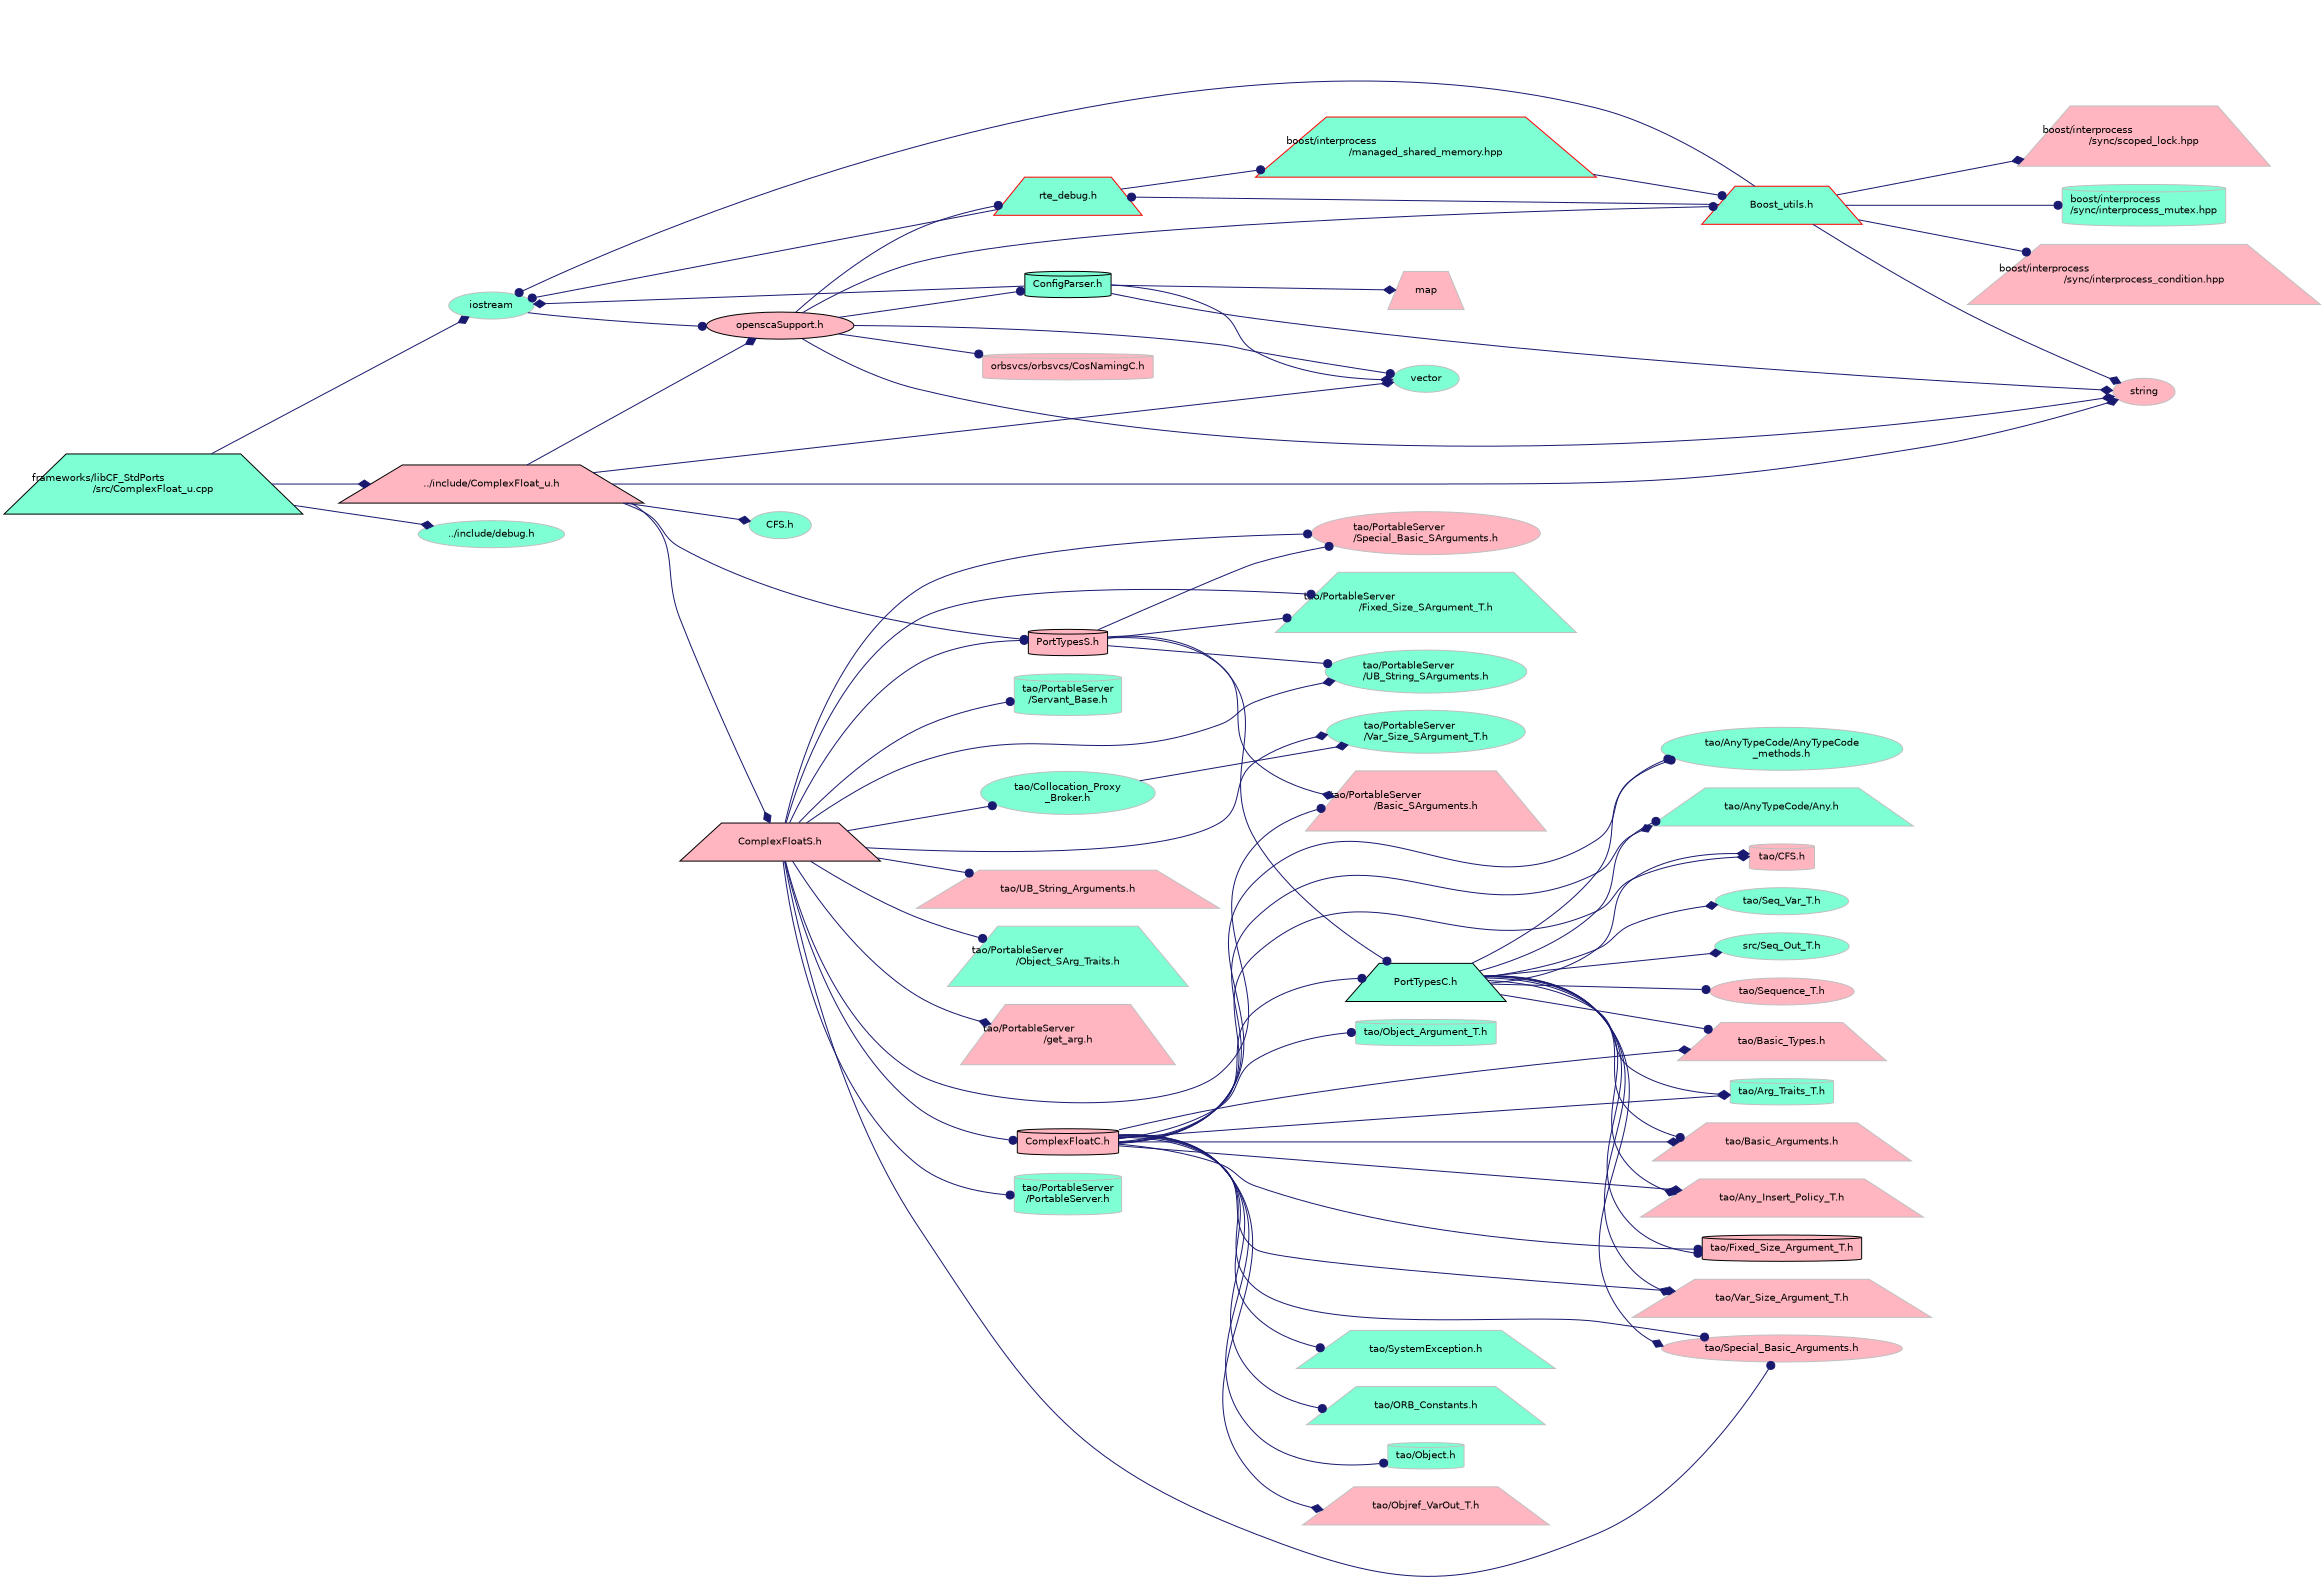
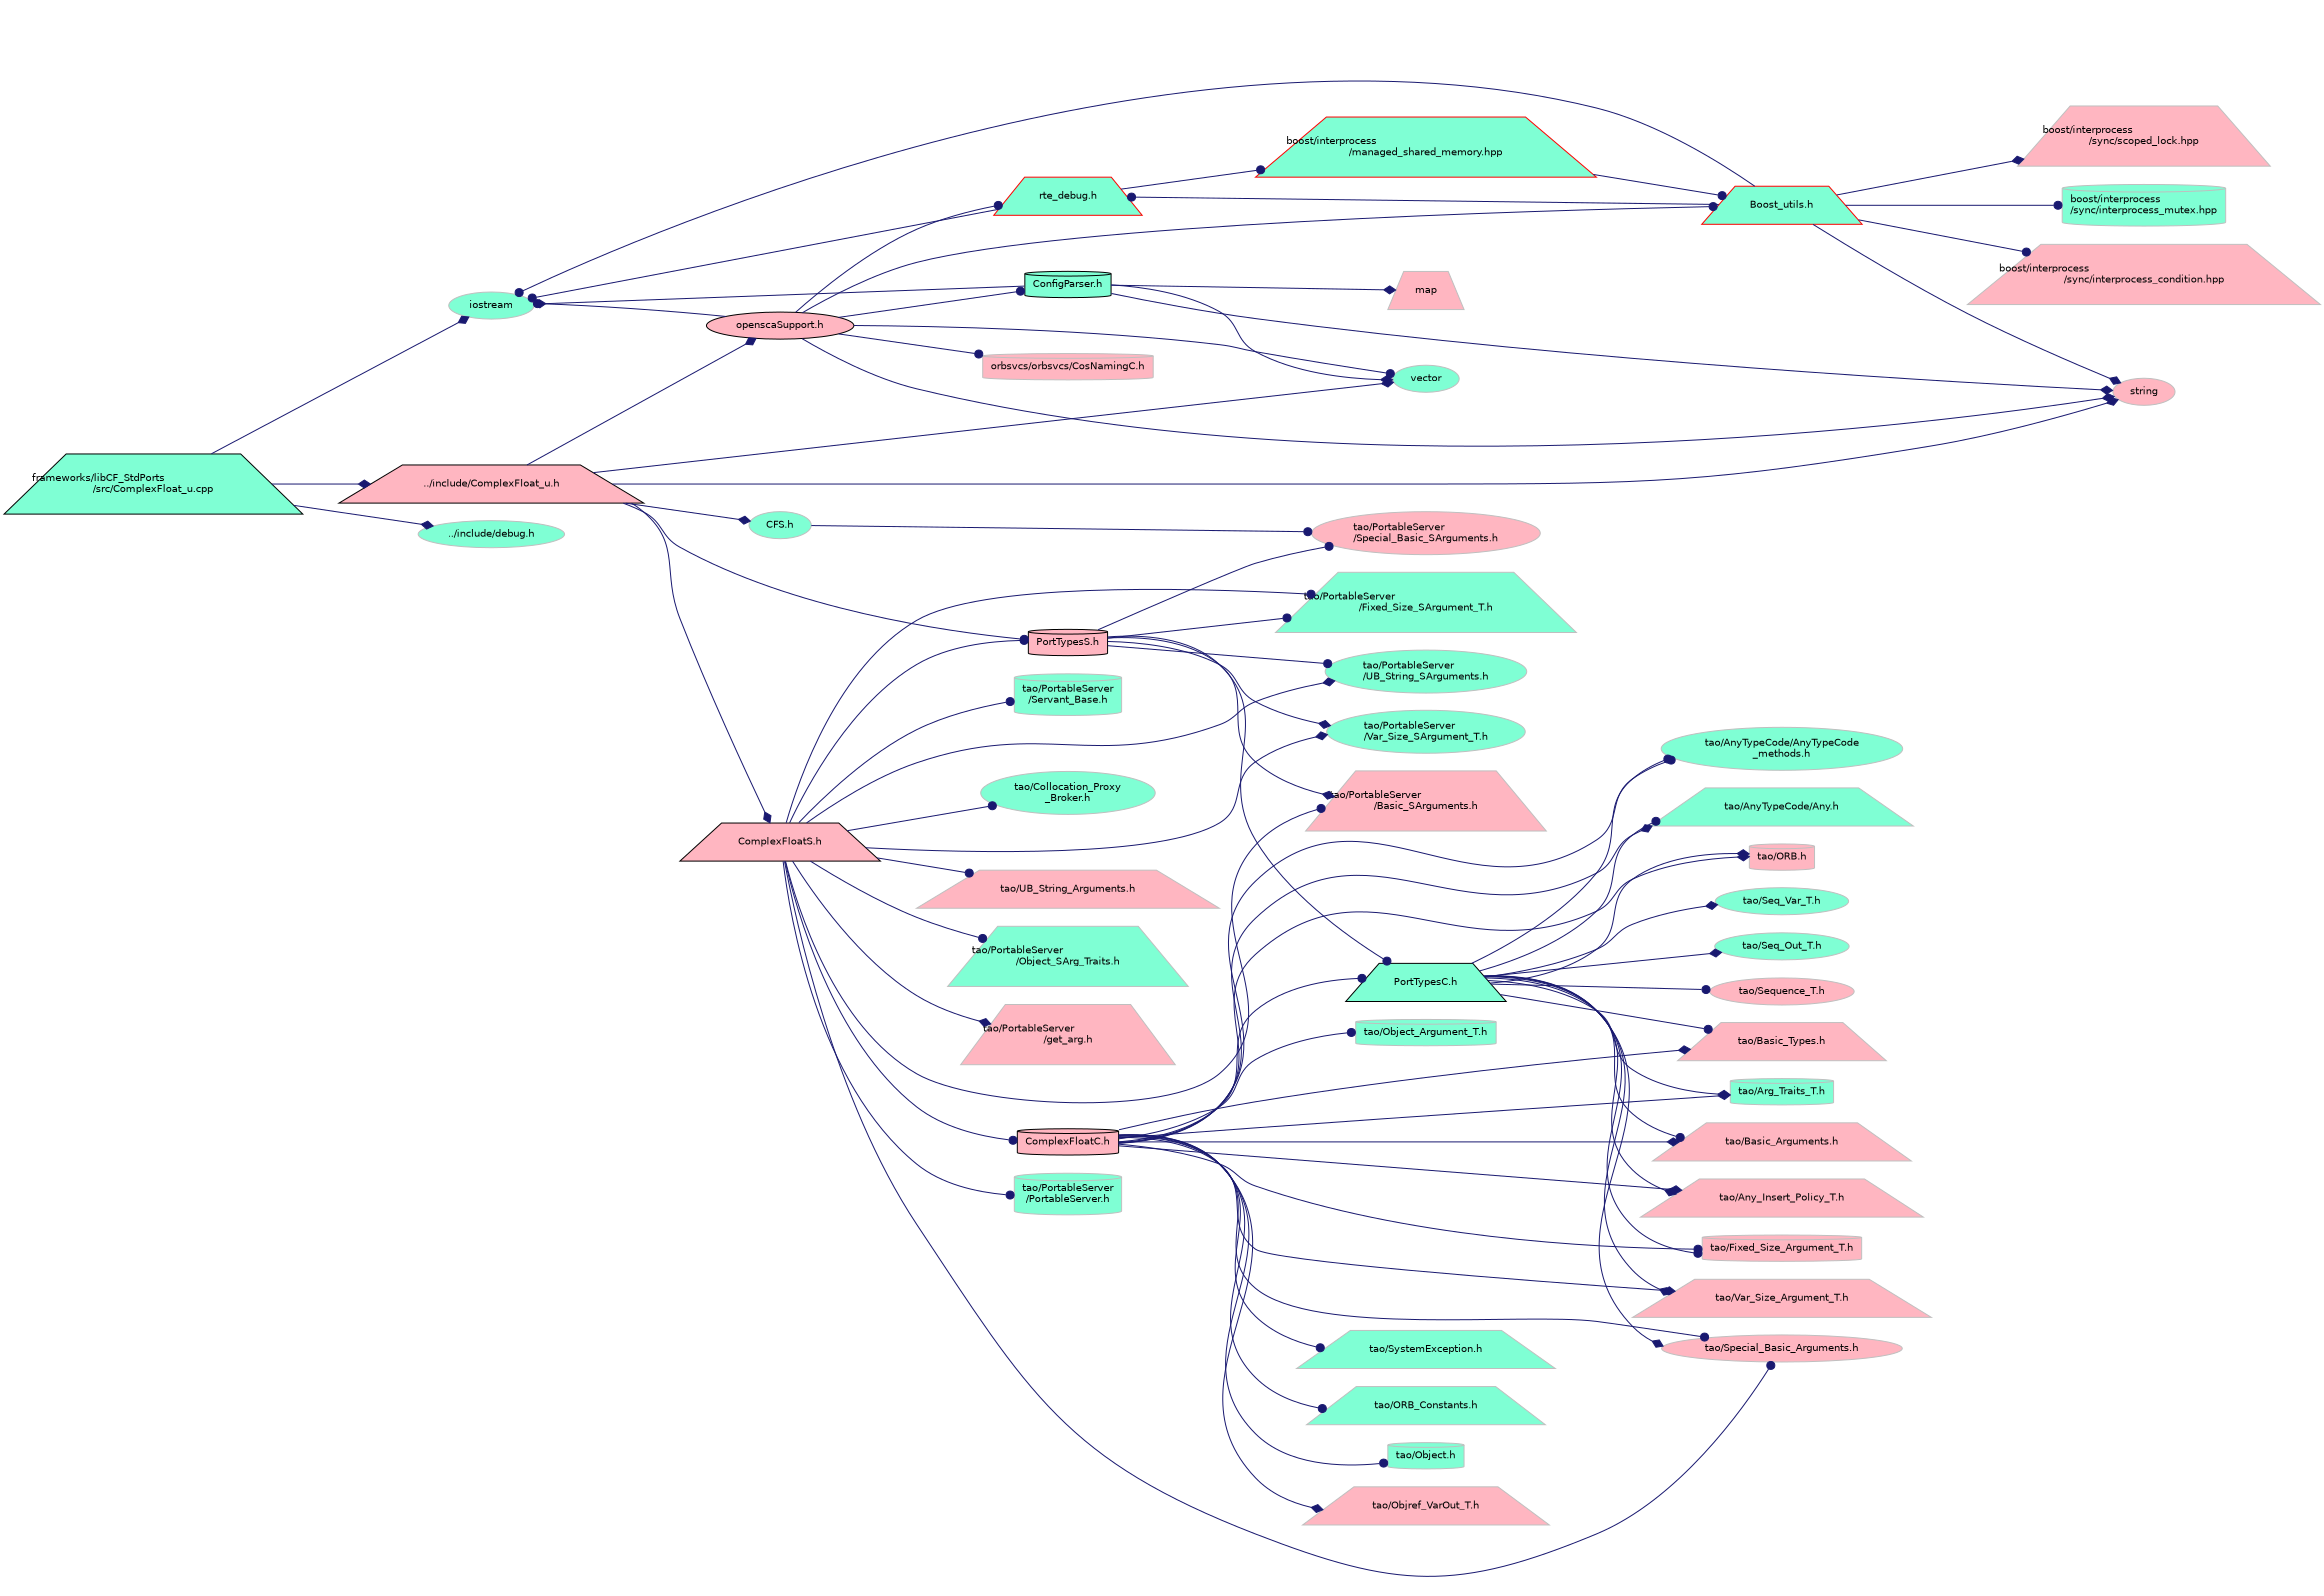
(613, 321) -> (634, 309)
(973, 568) -> (1058, 529)
(1233, 765) -> (1248, 696)
(1782, 857) -> (1782, 857)
(1782, 946) -> (1782, 946)
(1782, 1248) -> (1782, 1248)
